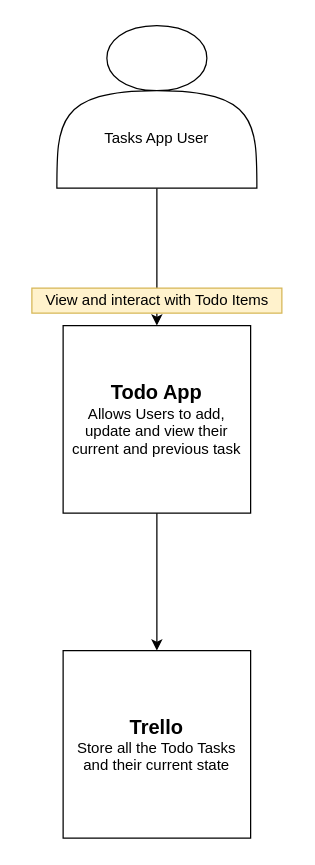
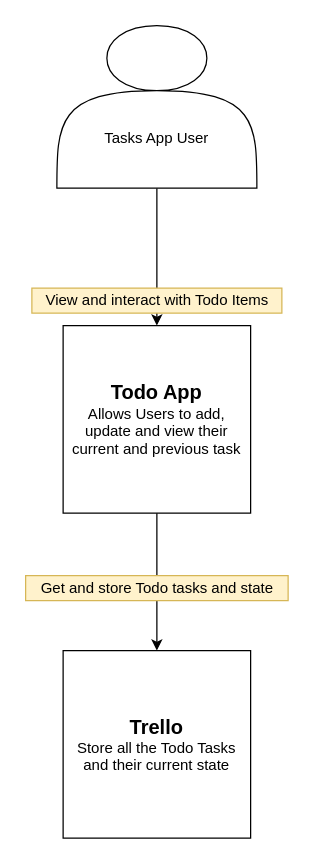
none -> (157, 588)
